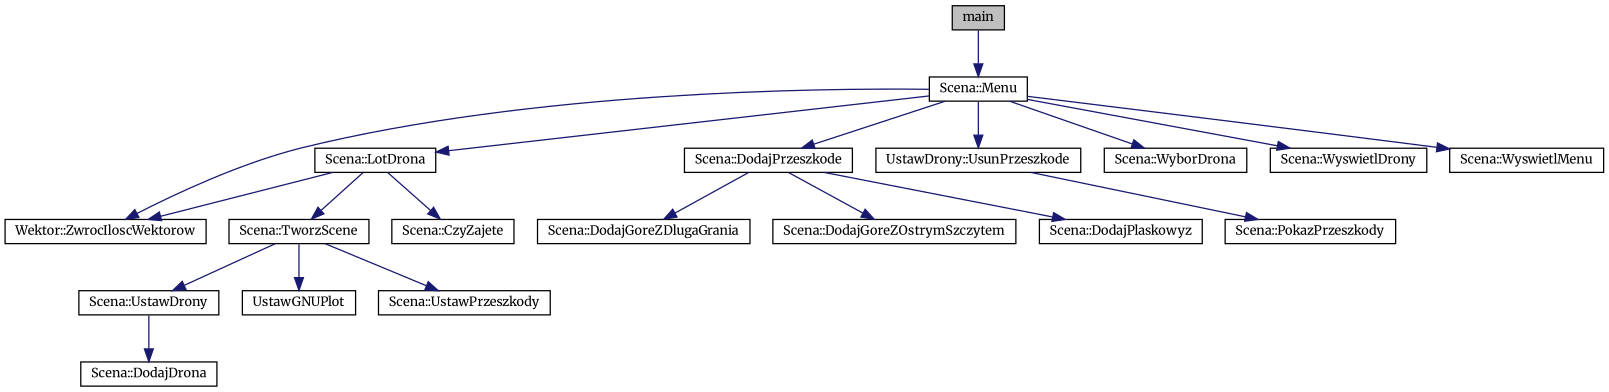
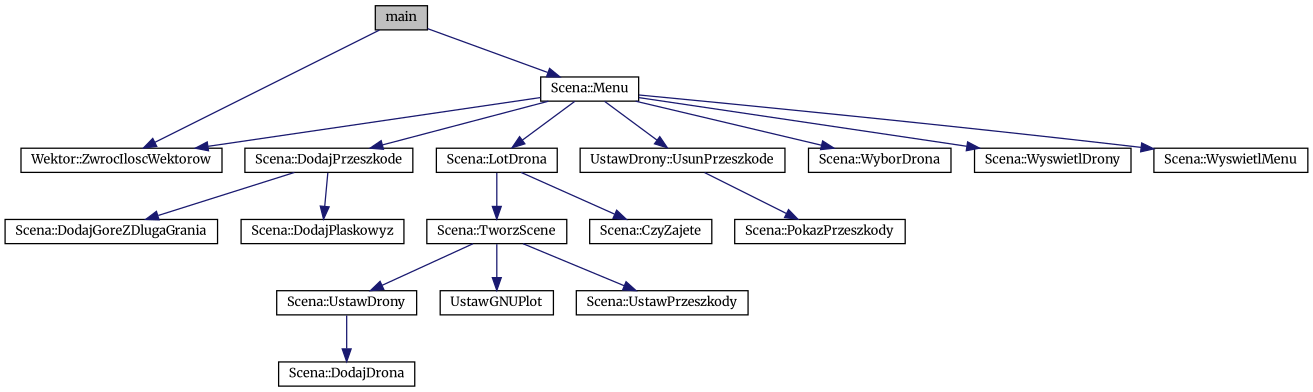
(247, 194) -> (267, 86)
(894, 232) -> none
